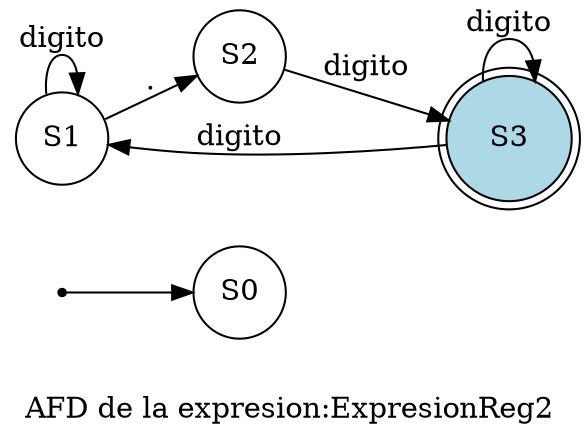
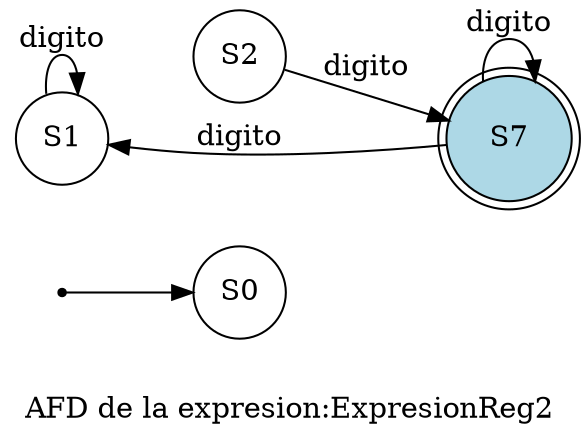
(141, 102) -> none
(509, 139) -> (509, 139)
